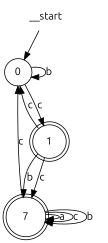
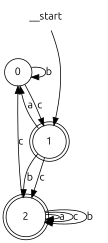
(33, 42) -> (61, 74)
(30, 105) -> (30, 105)
(26, 217) -> (26, 217)
